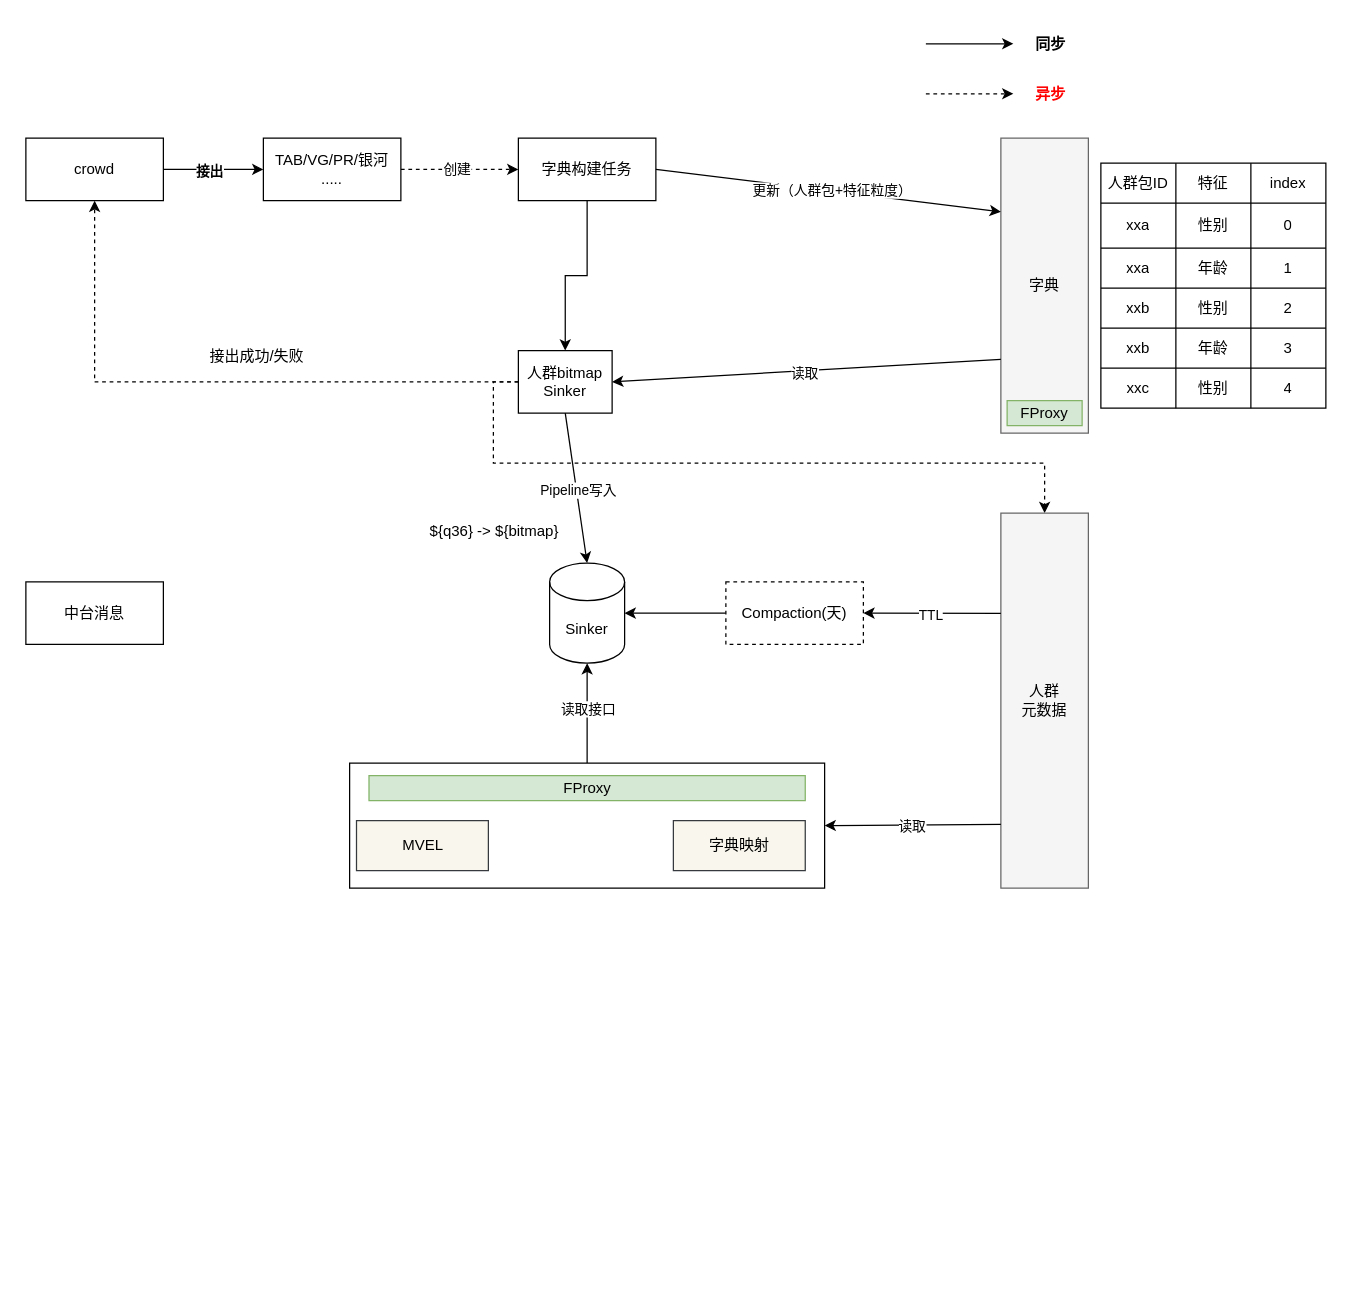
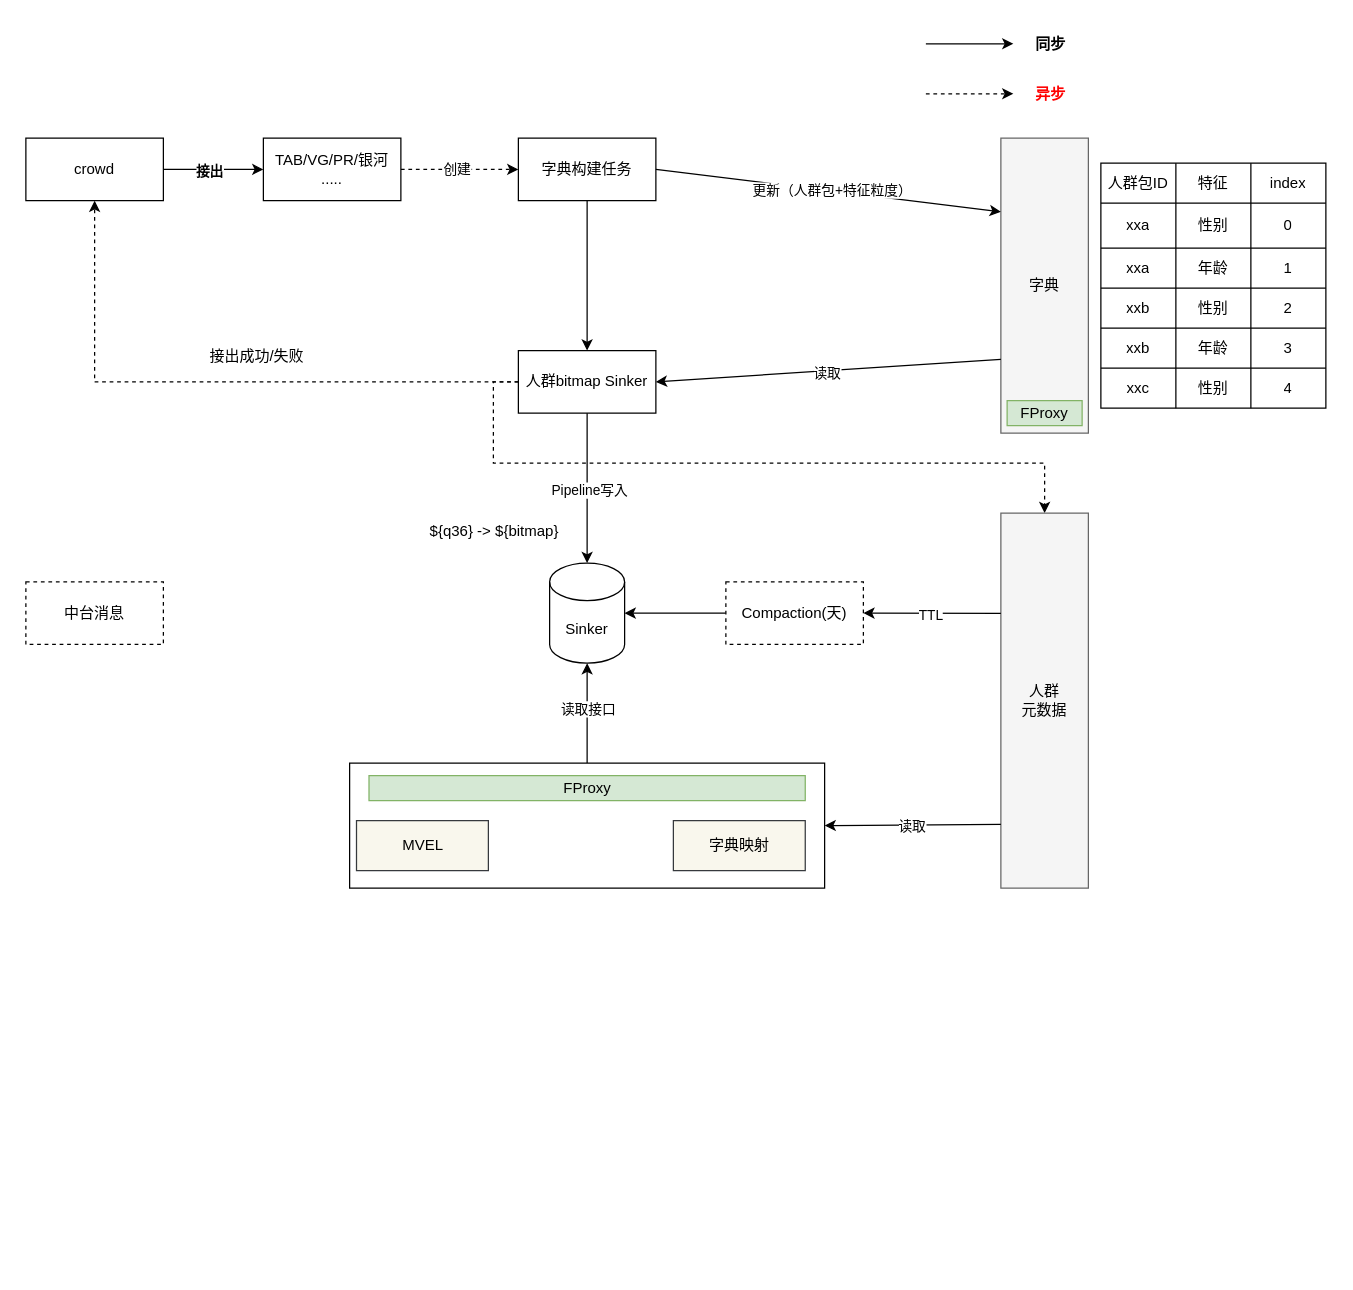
(565, 382) -> (587, 382)
(94, 613) -> (94, 613)
